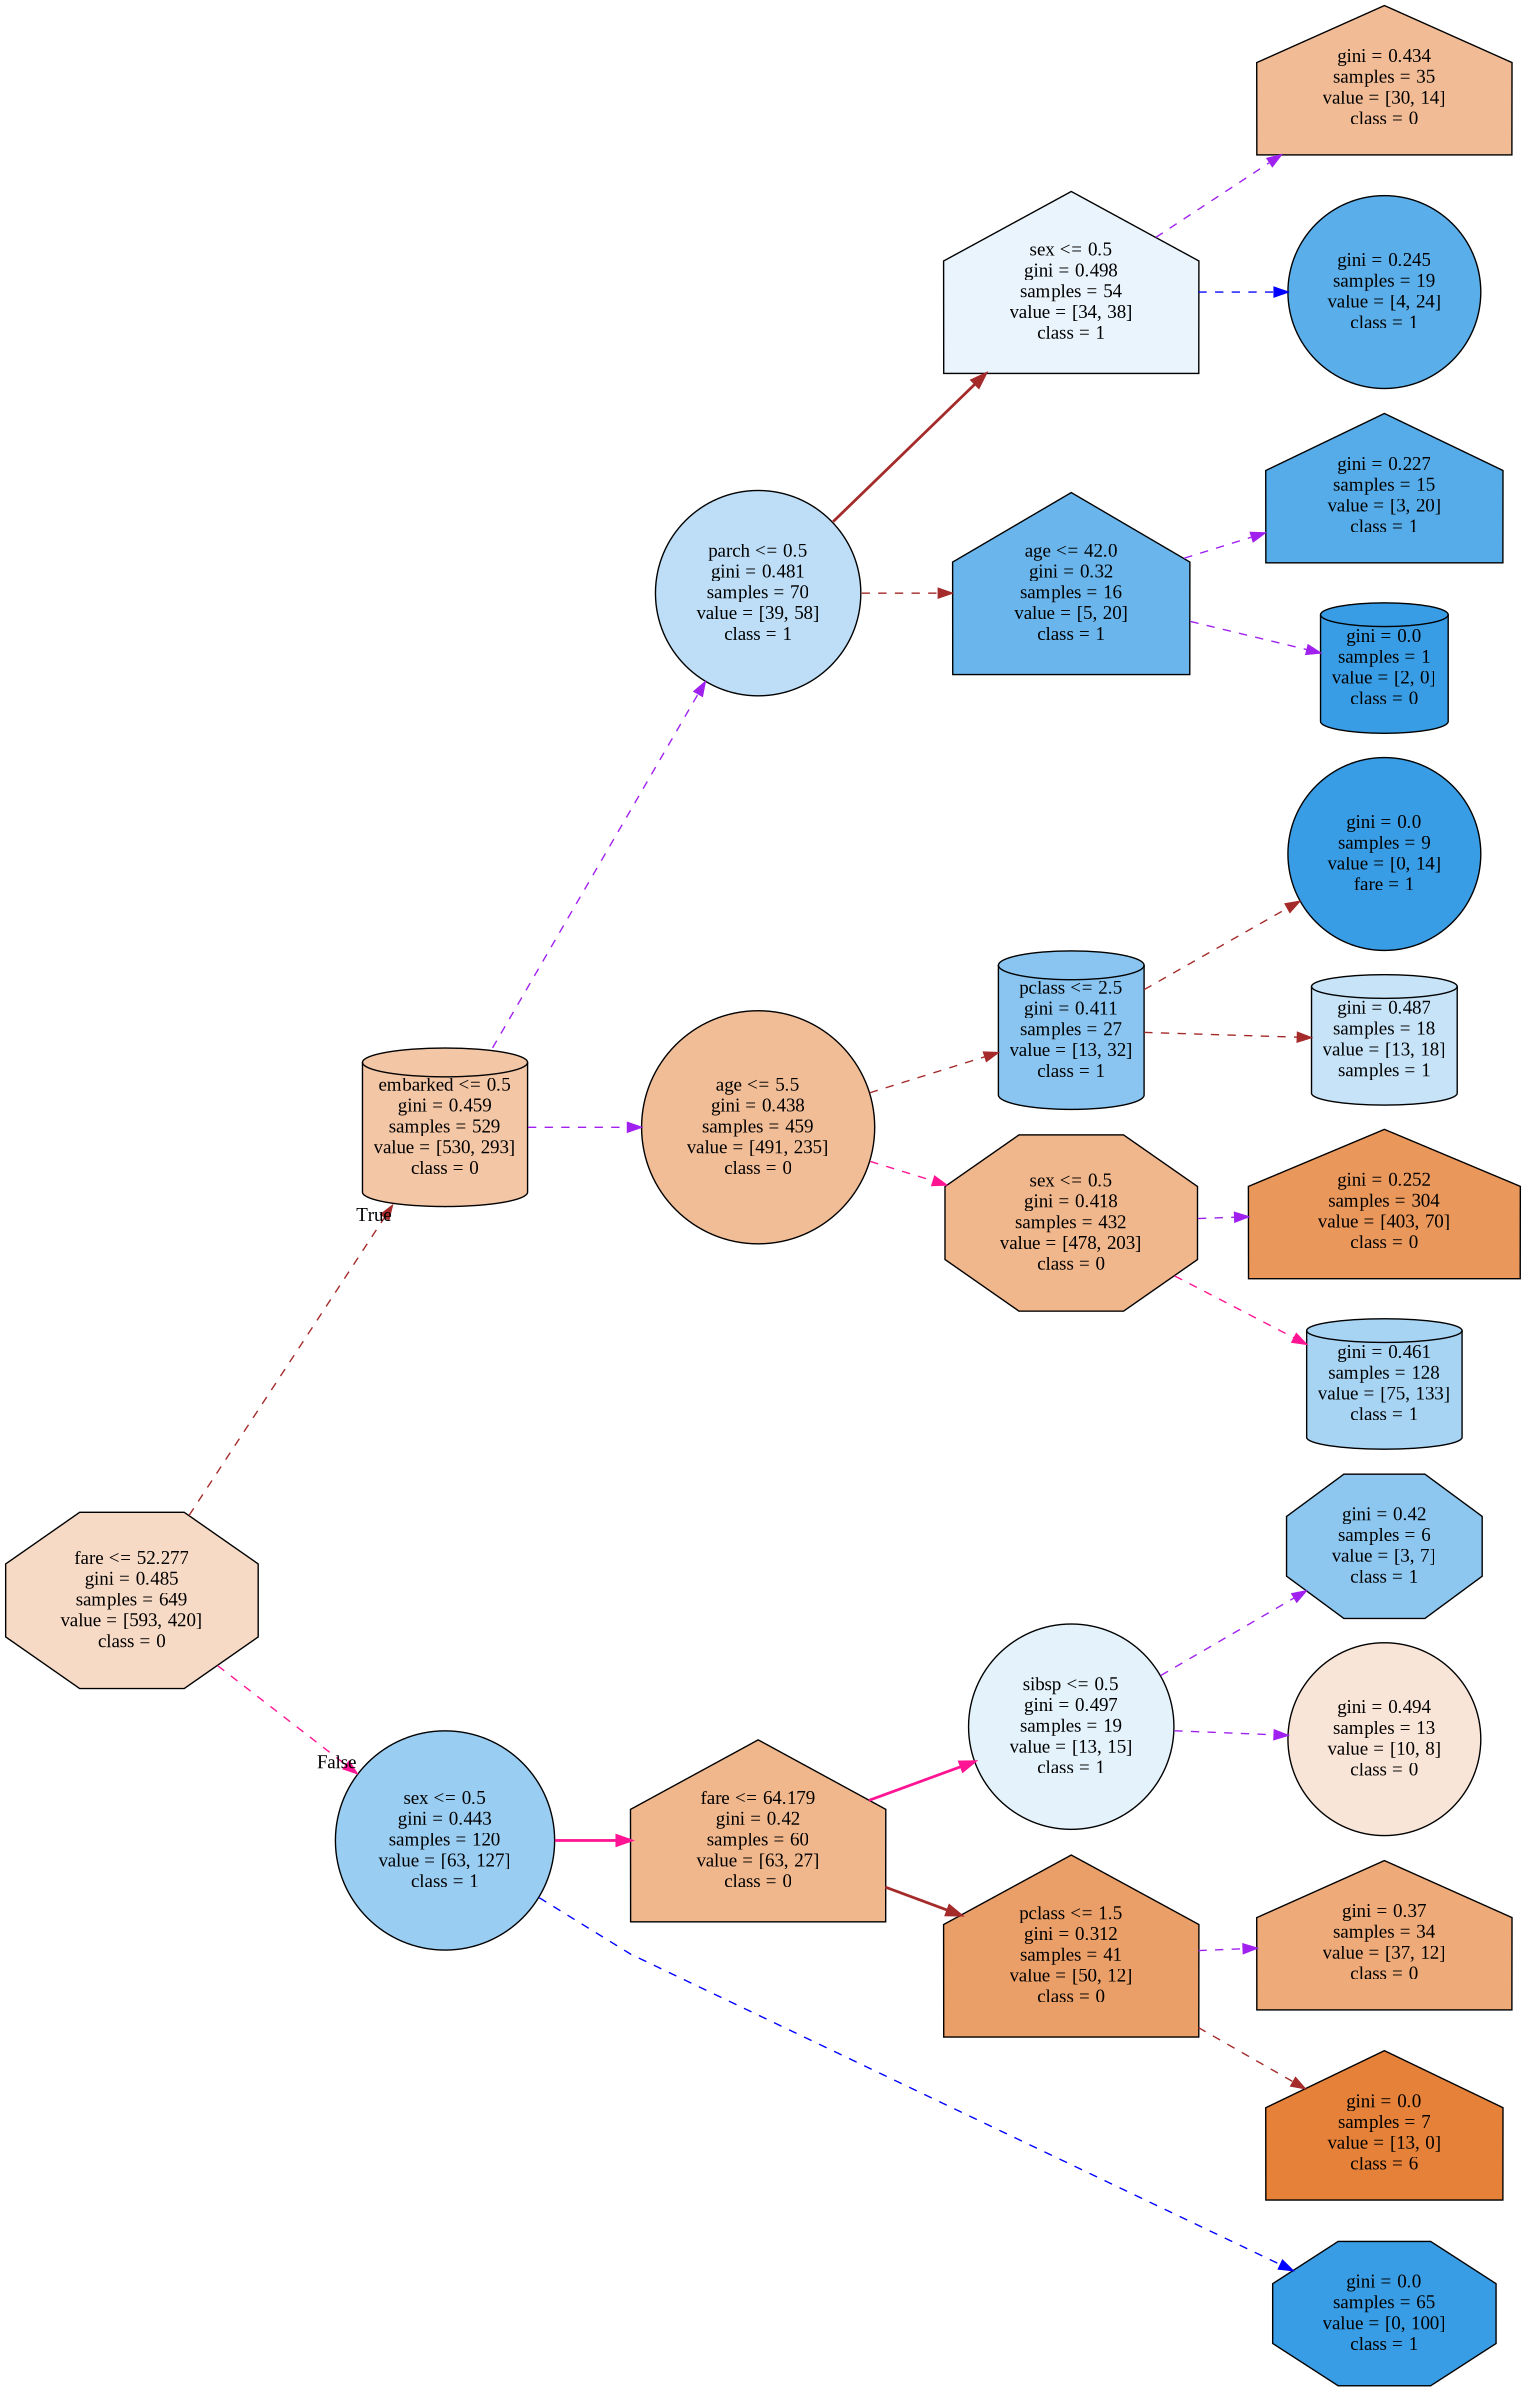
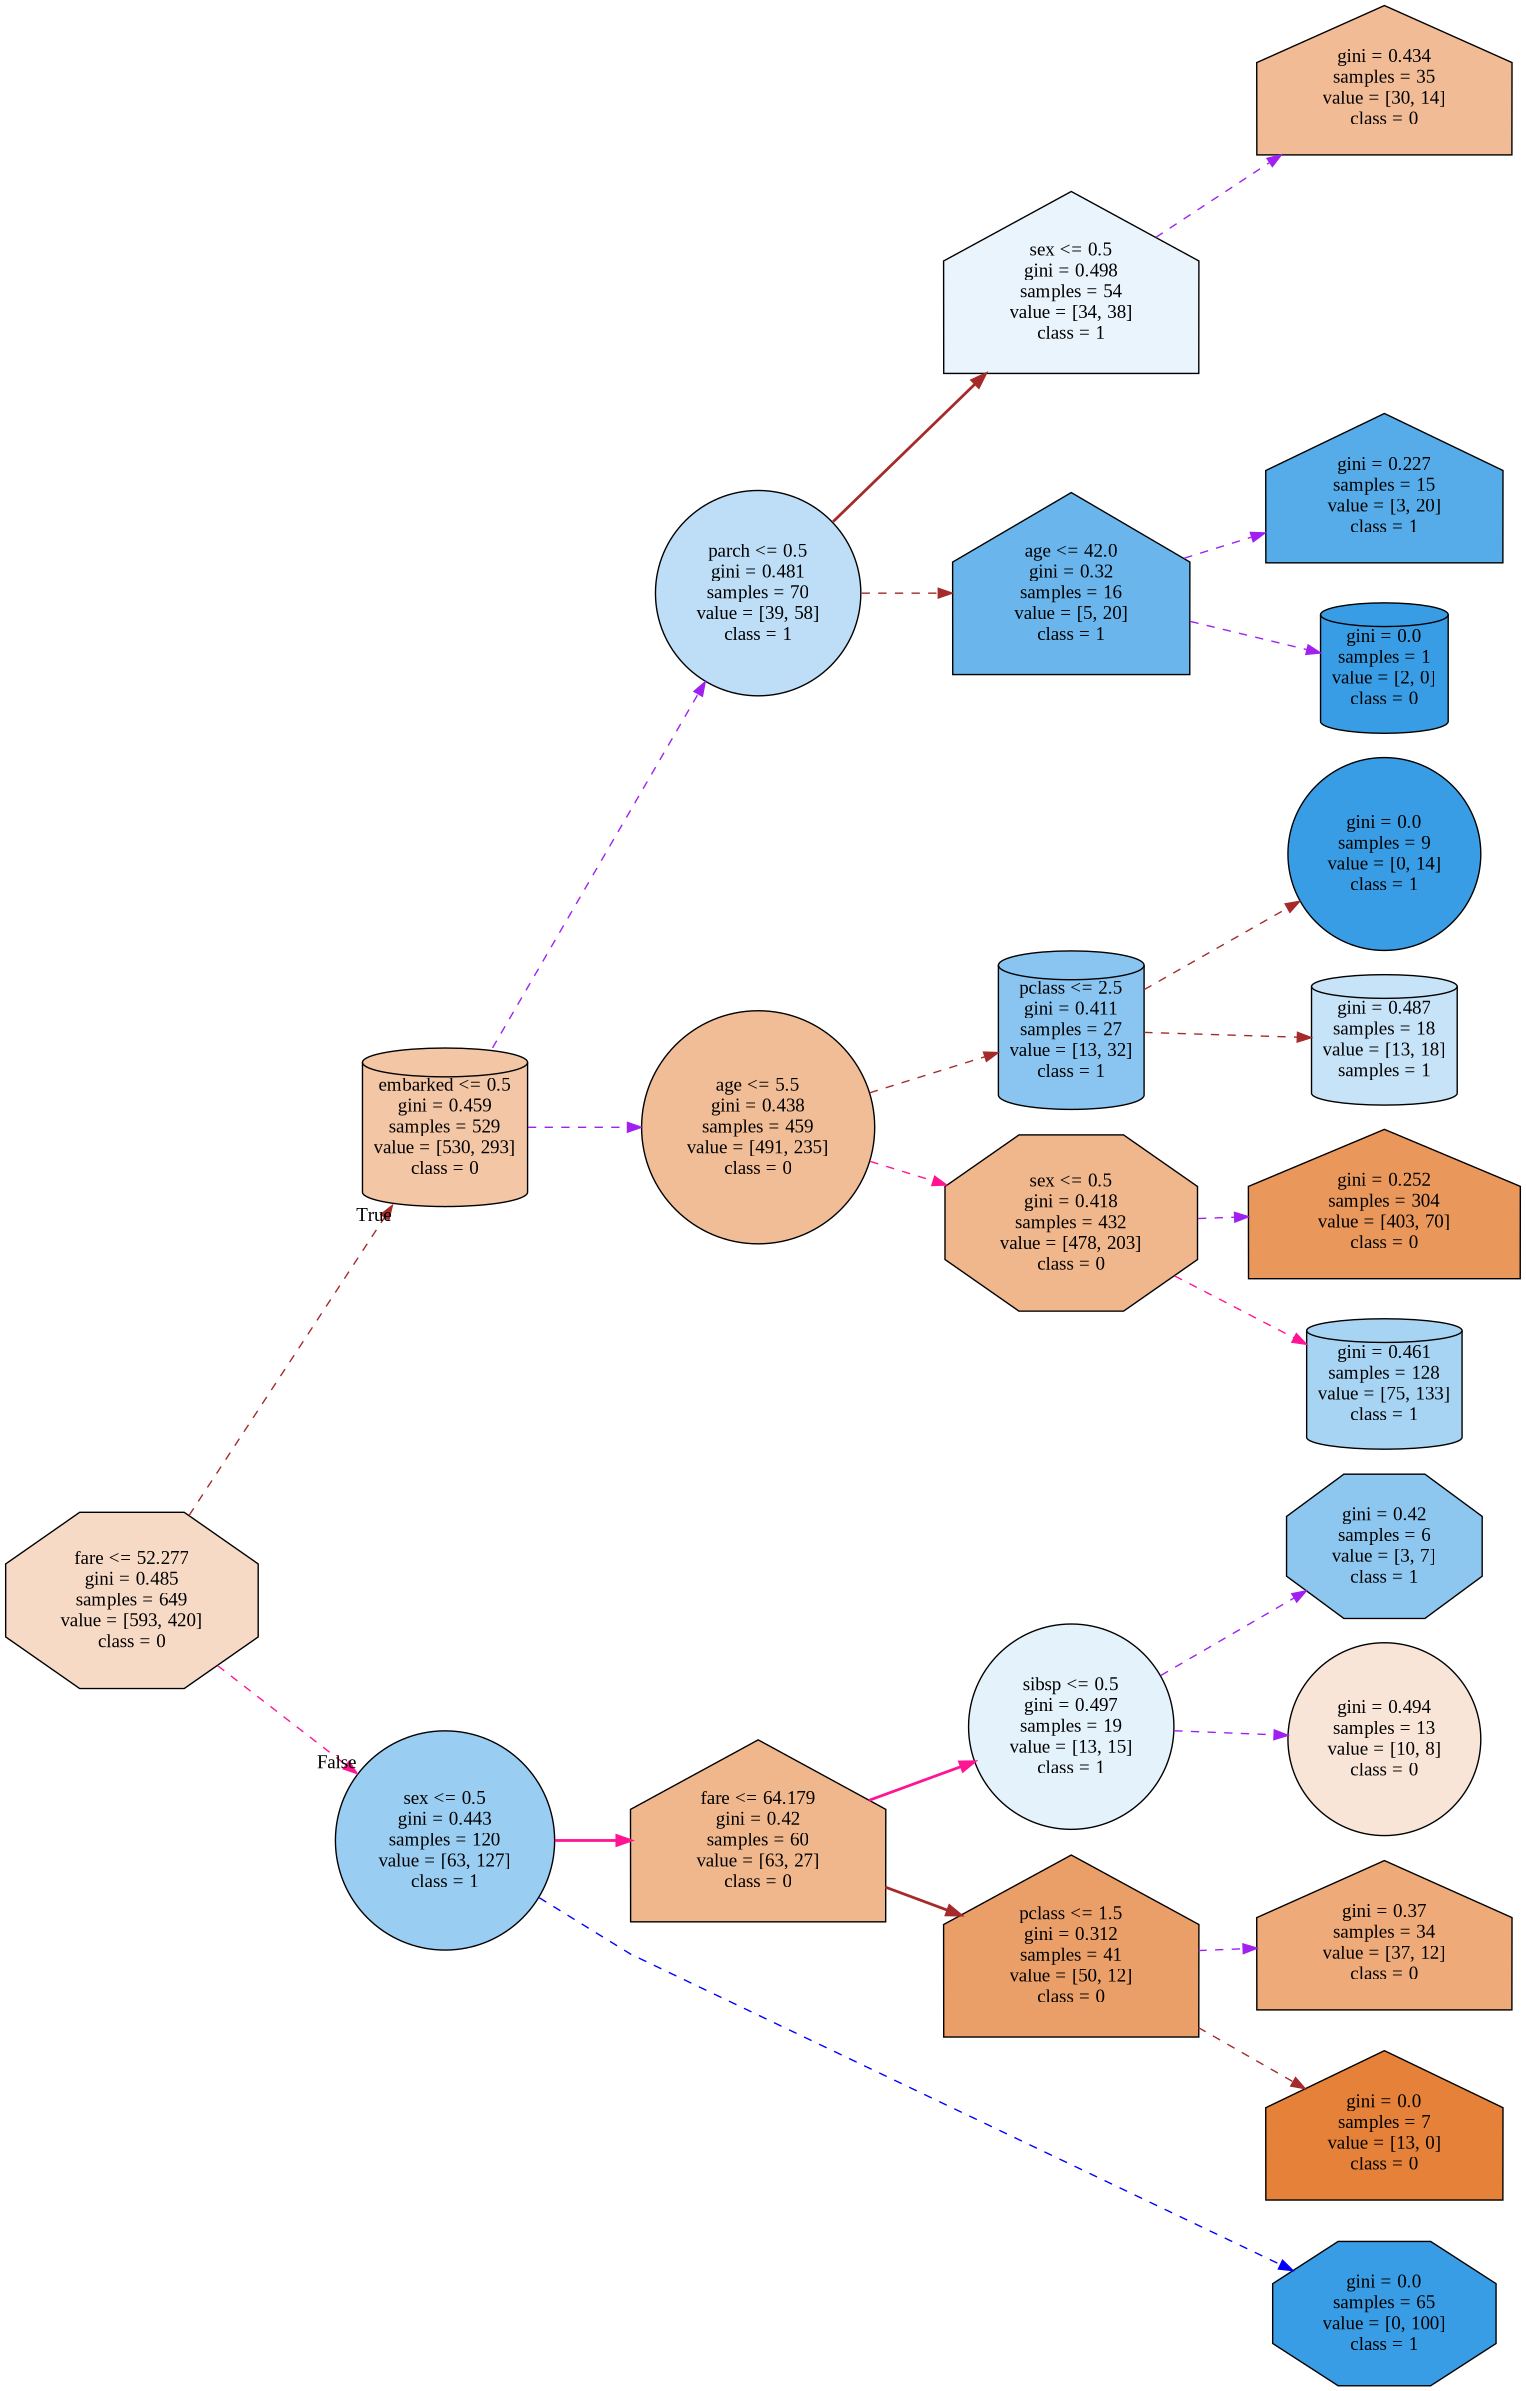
(1384, 292) -> none
(1384, 854) -> (1384, 854)
(1384, 2133) -> (1384, 2133)
